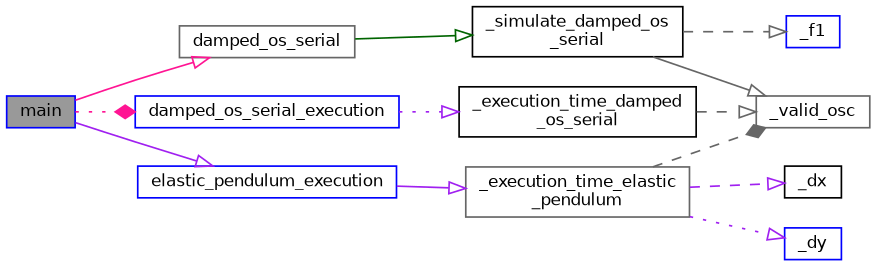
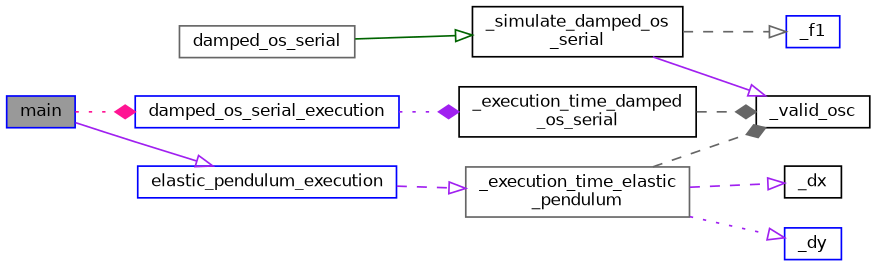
(701, 74) -> (701, 74)
(134, 80) -> none
(420, 112) -> (420, 112)
(716, 112) -> (716, 112)
(813, 112) -> (813, 112)
(423, 187) -> (423, 187)
